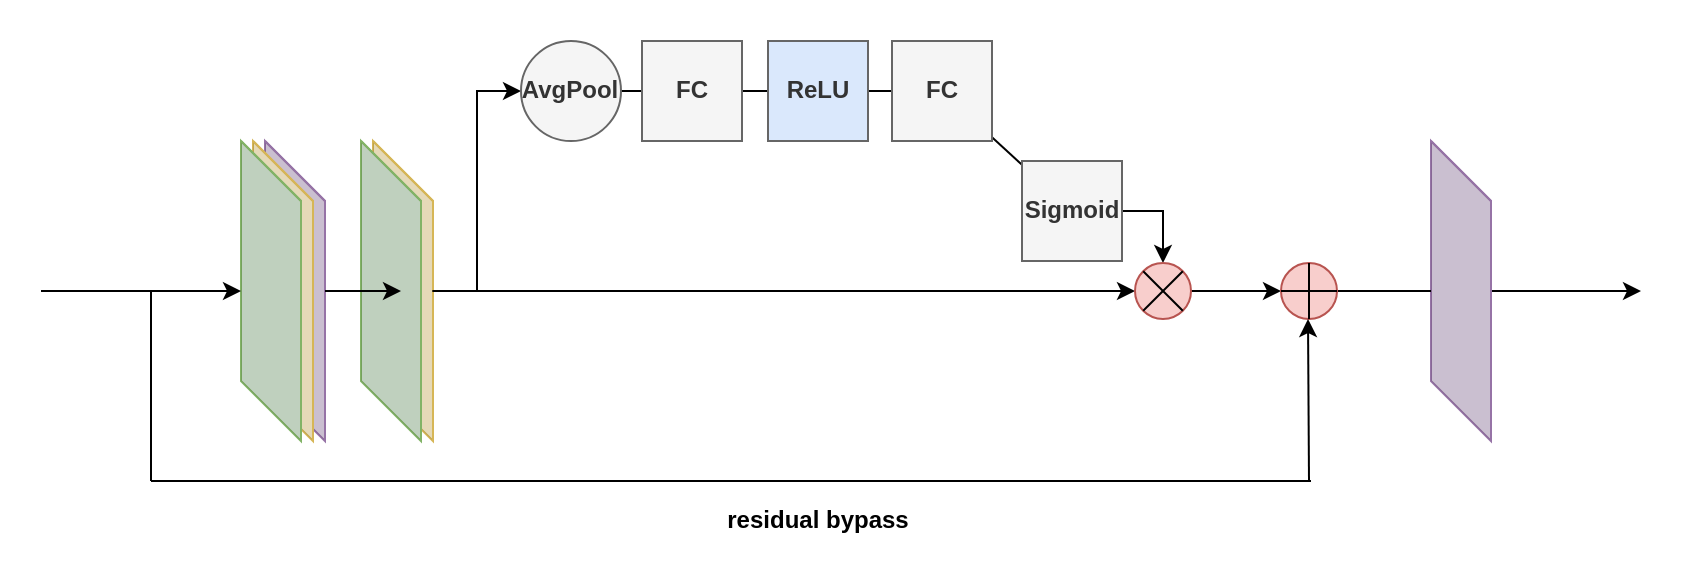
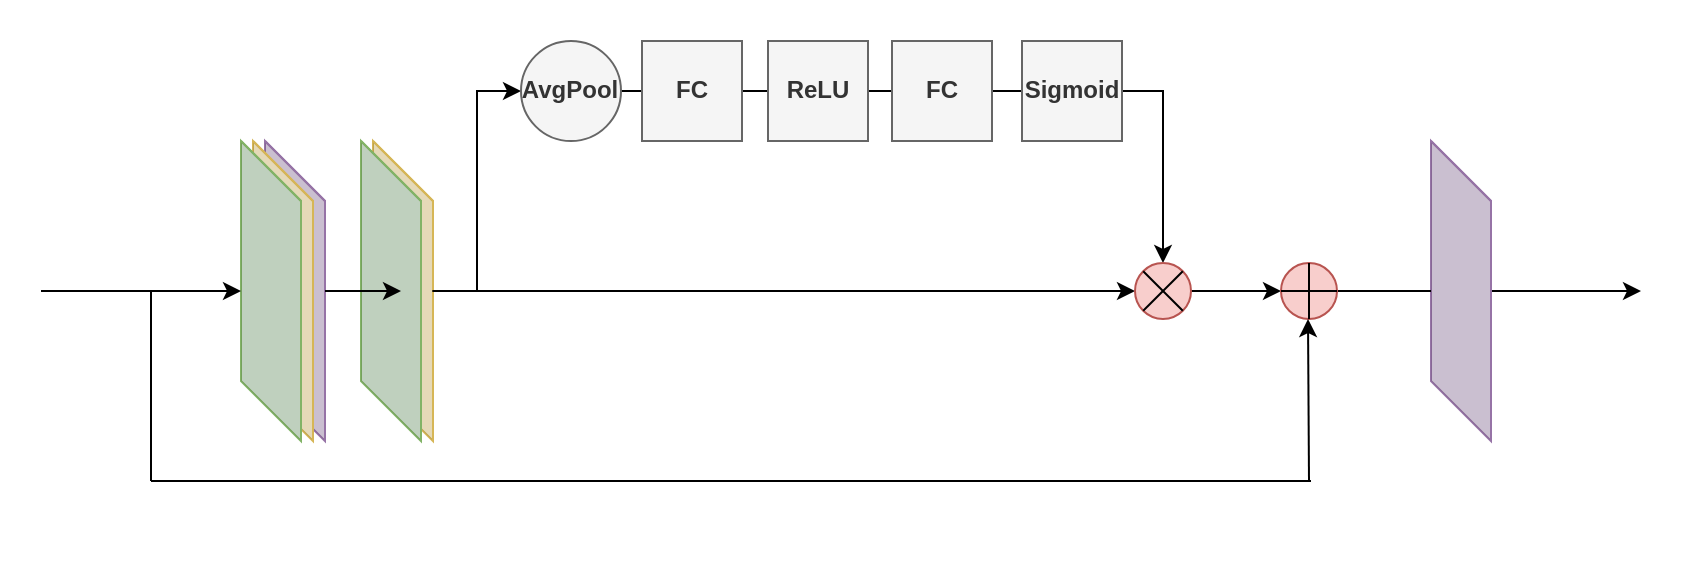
(818, 91) -> (818, 91)
(1072, 211) -> (1072, 91)
(818, 521) -> none
